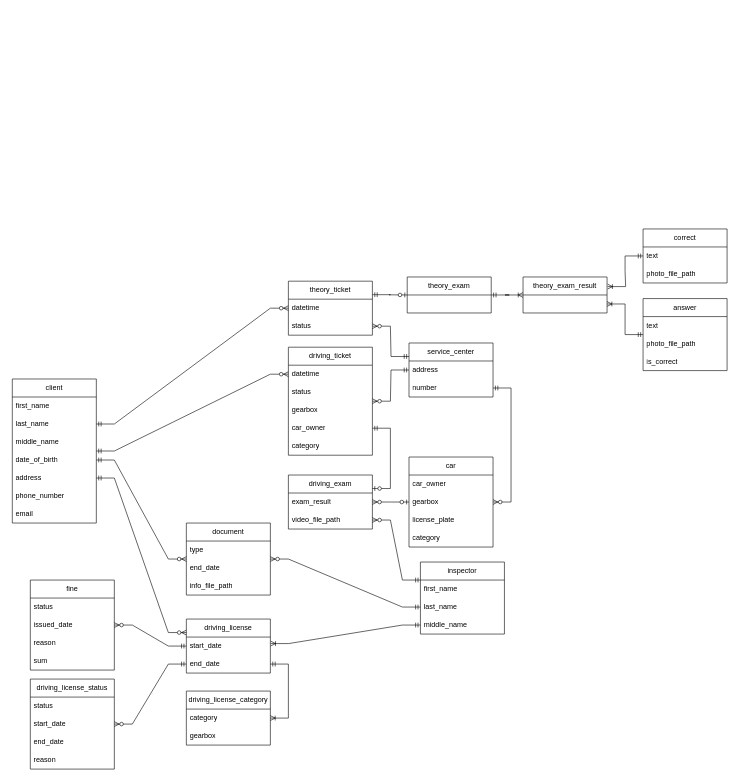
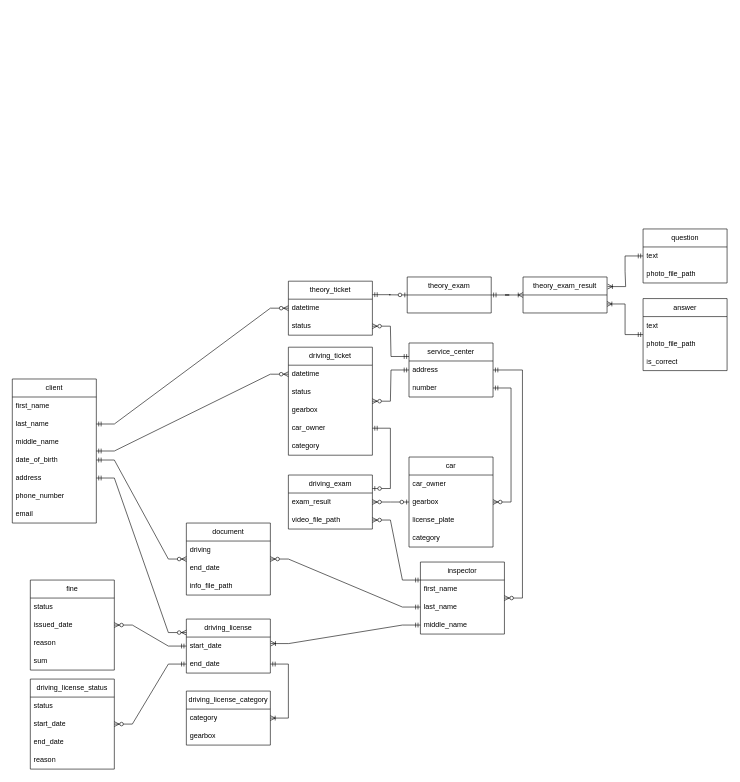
(685, 238) -> (685, 238)
none -> (522, 491)
(198, 550) -> (202, 550)
